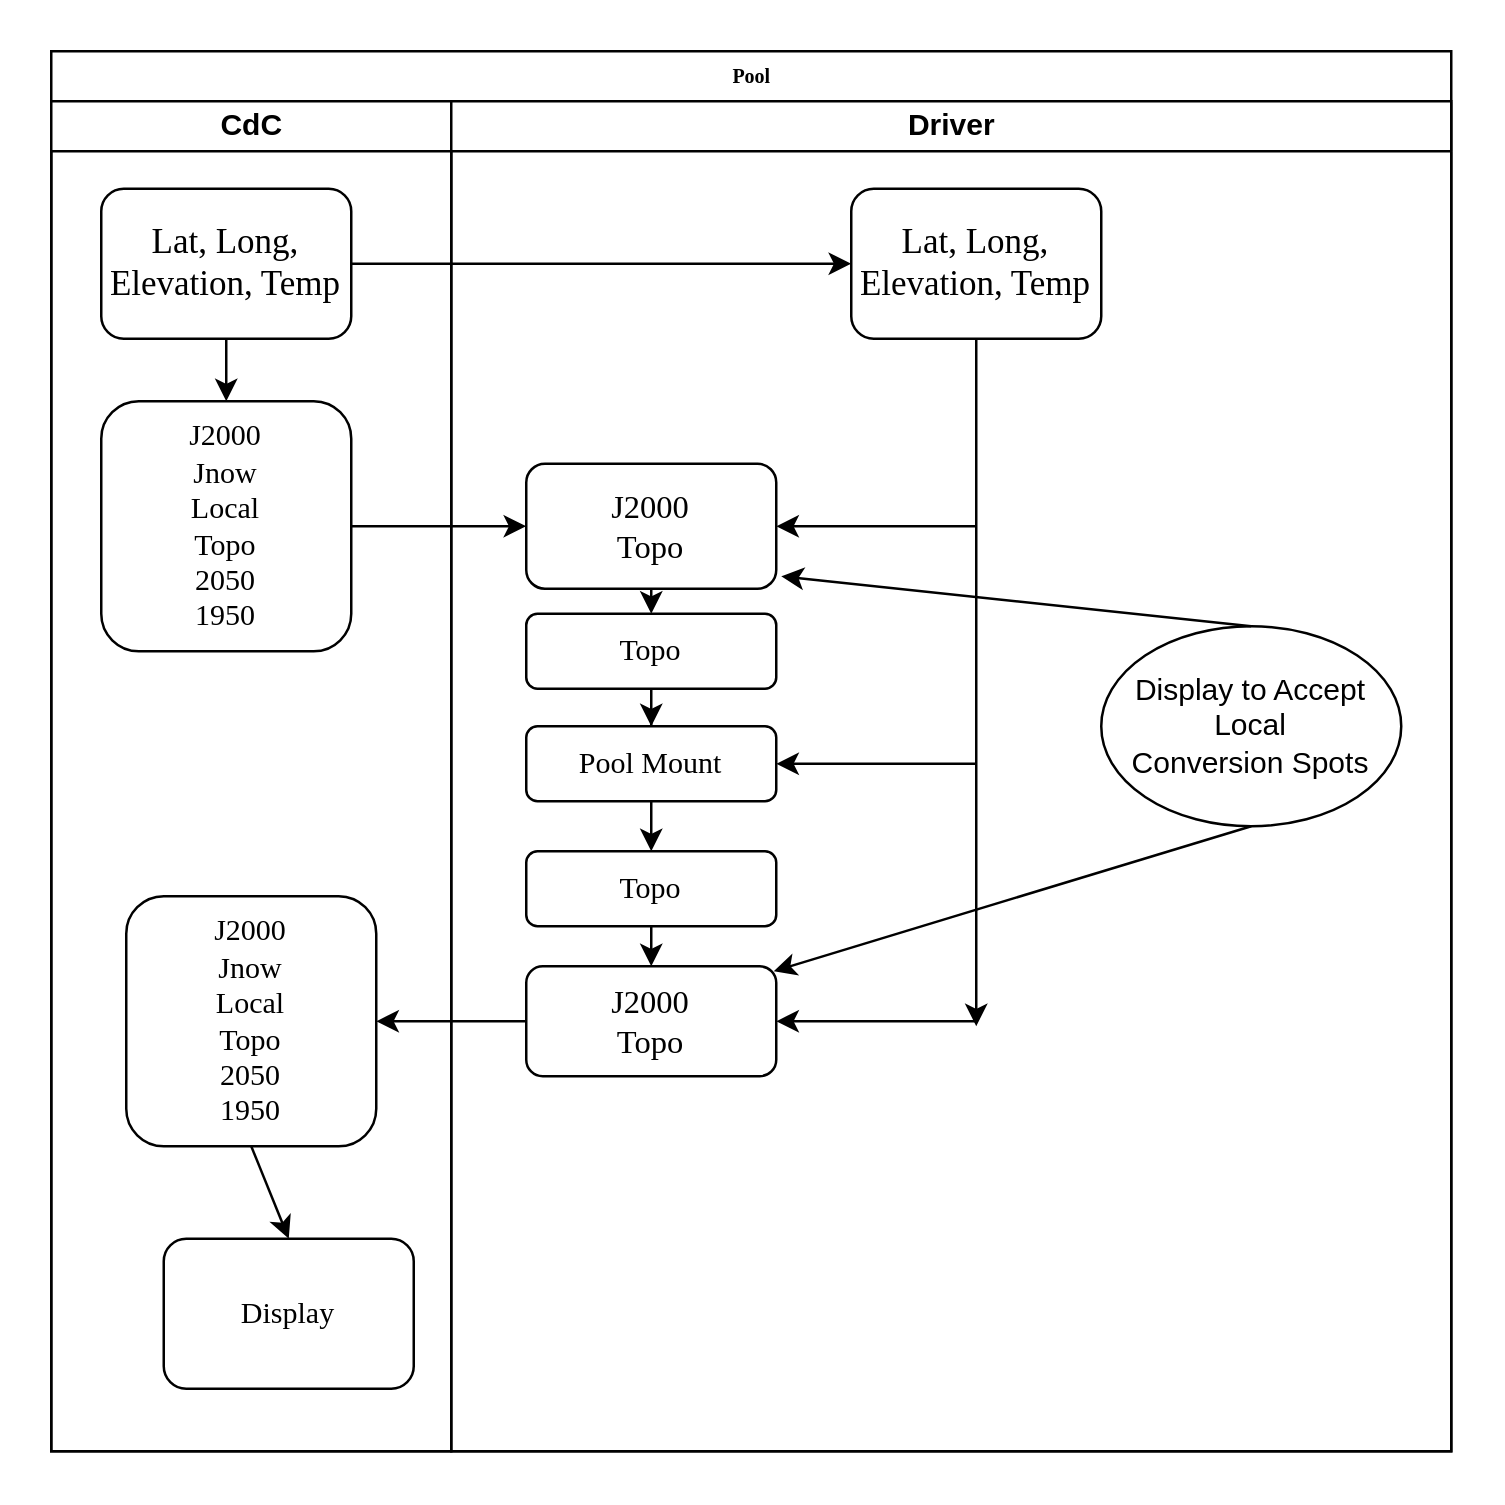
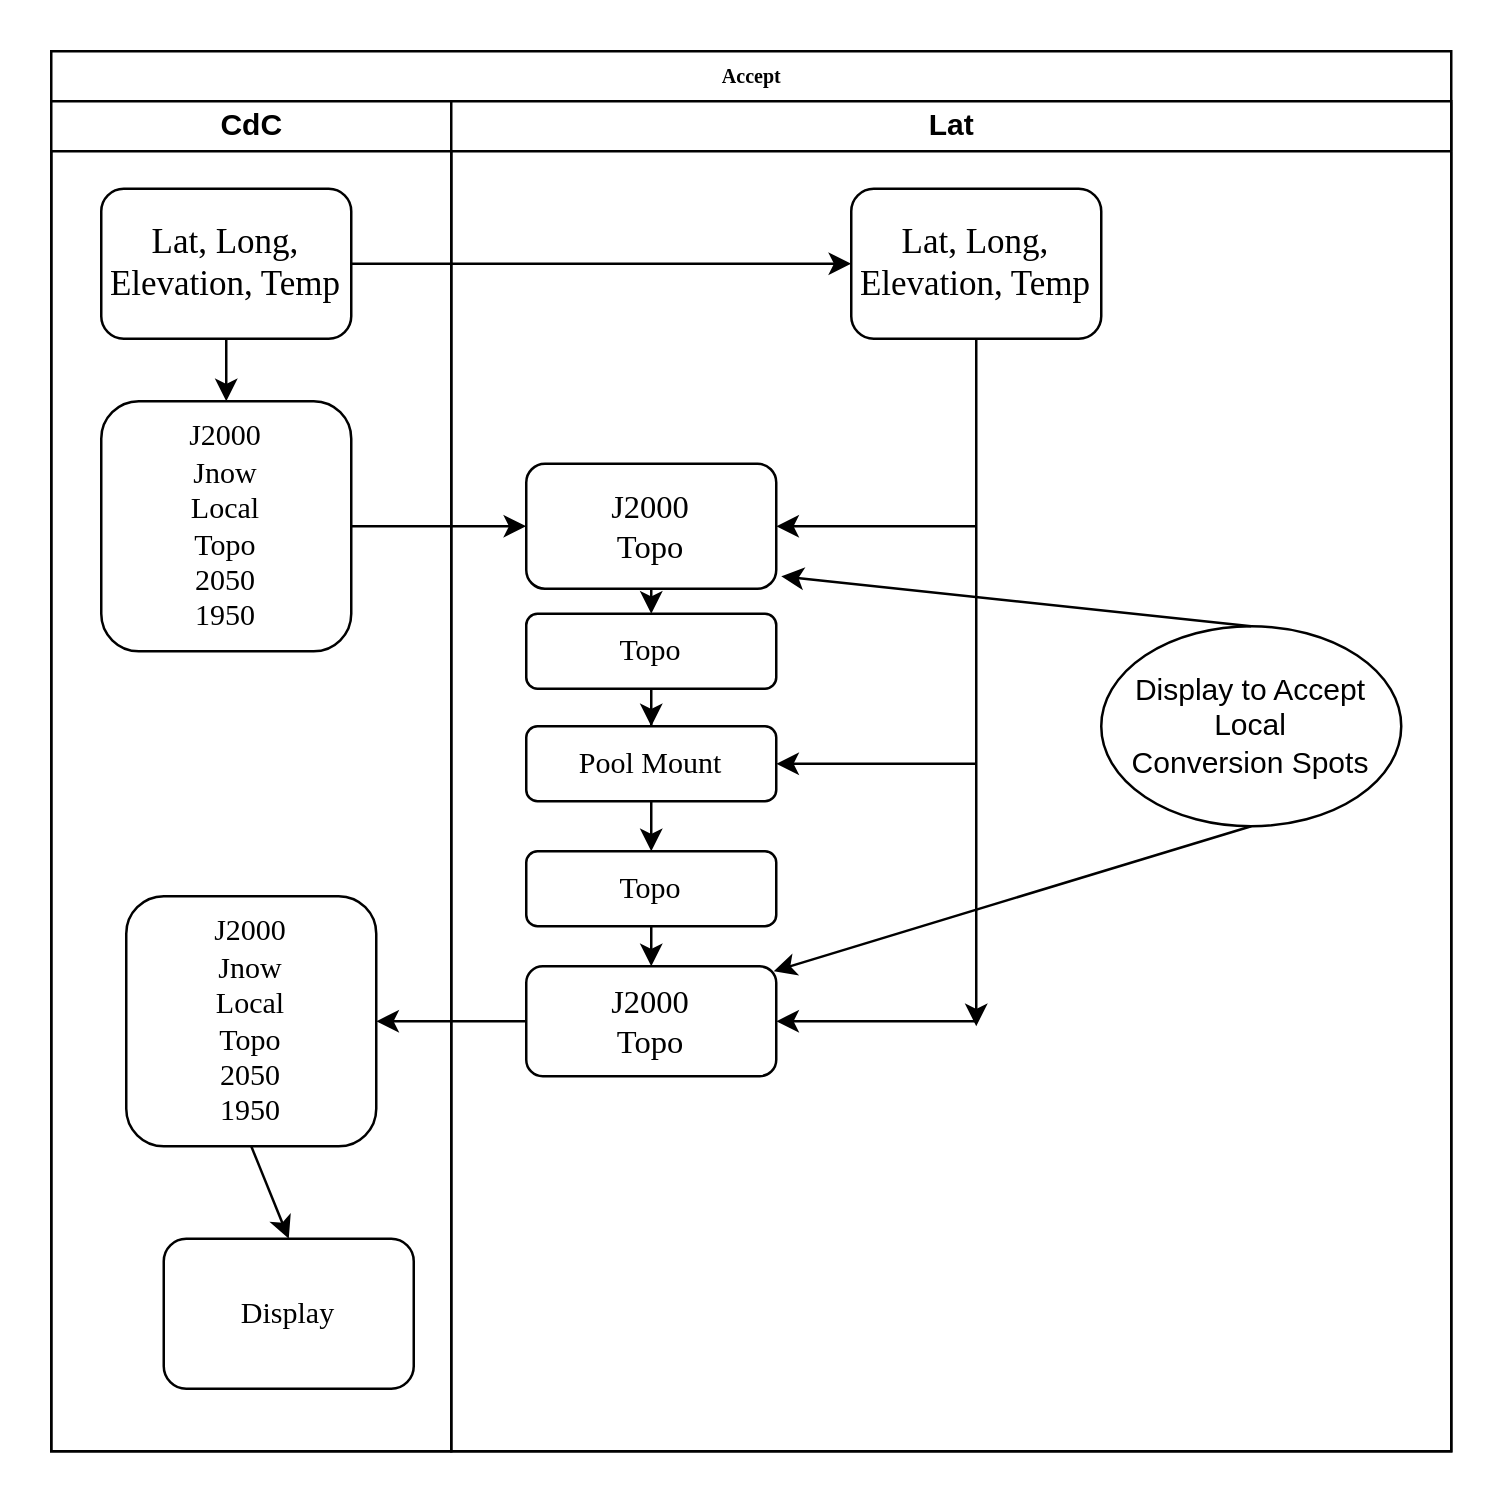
(753, 76) -> (753, 76)
(953, 126) -> (953, 126)
